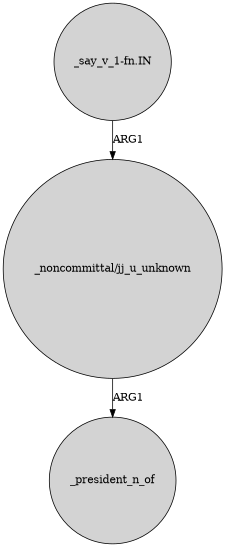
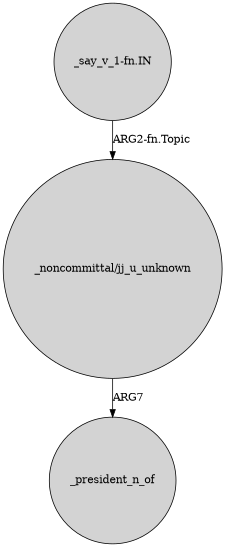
(128, 140) -> (151, 140)
(128, 398) -> (128, 398)
